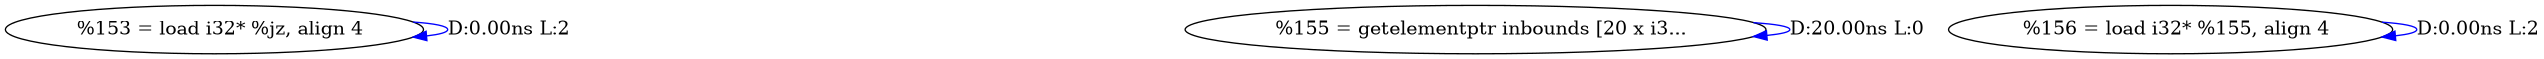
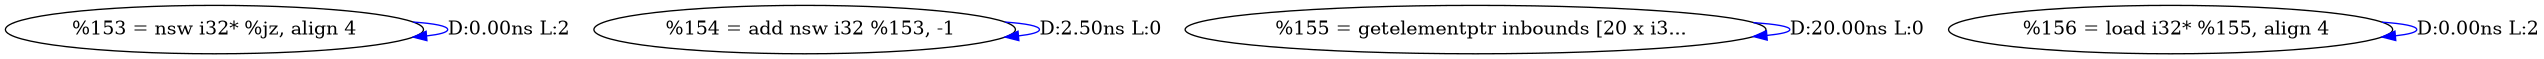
(214, 30) -> (214, 30)
none -> (805, 30)
